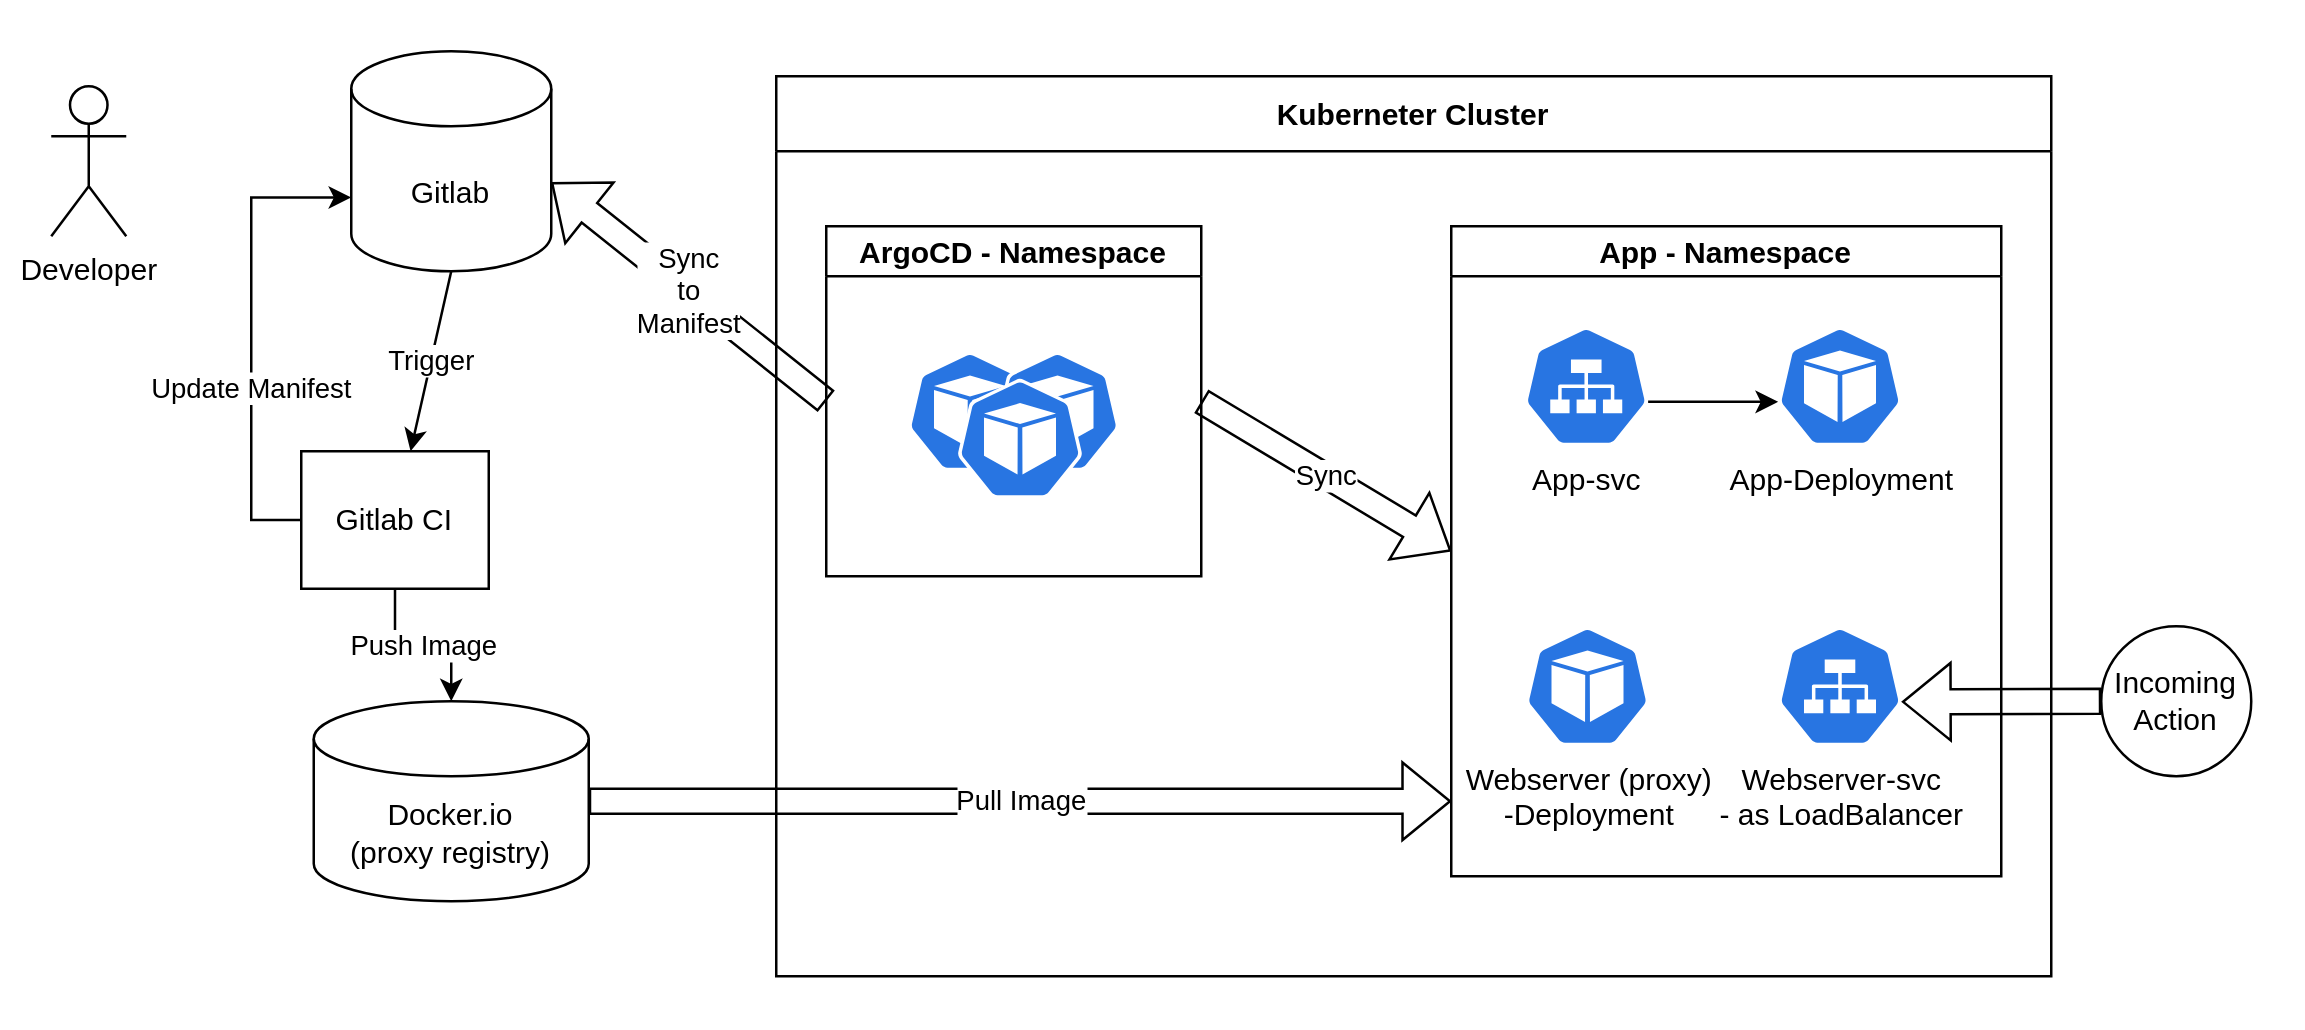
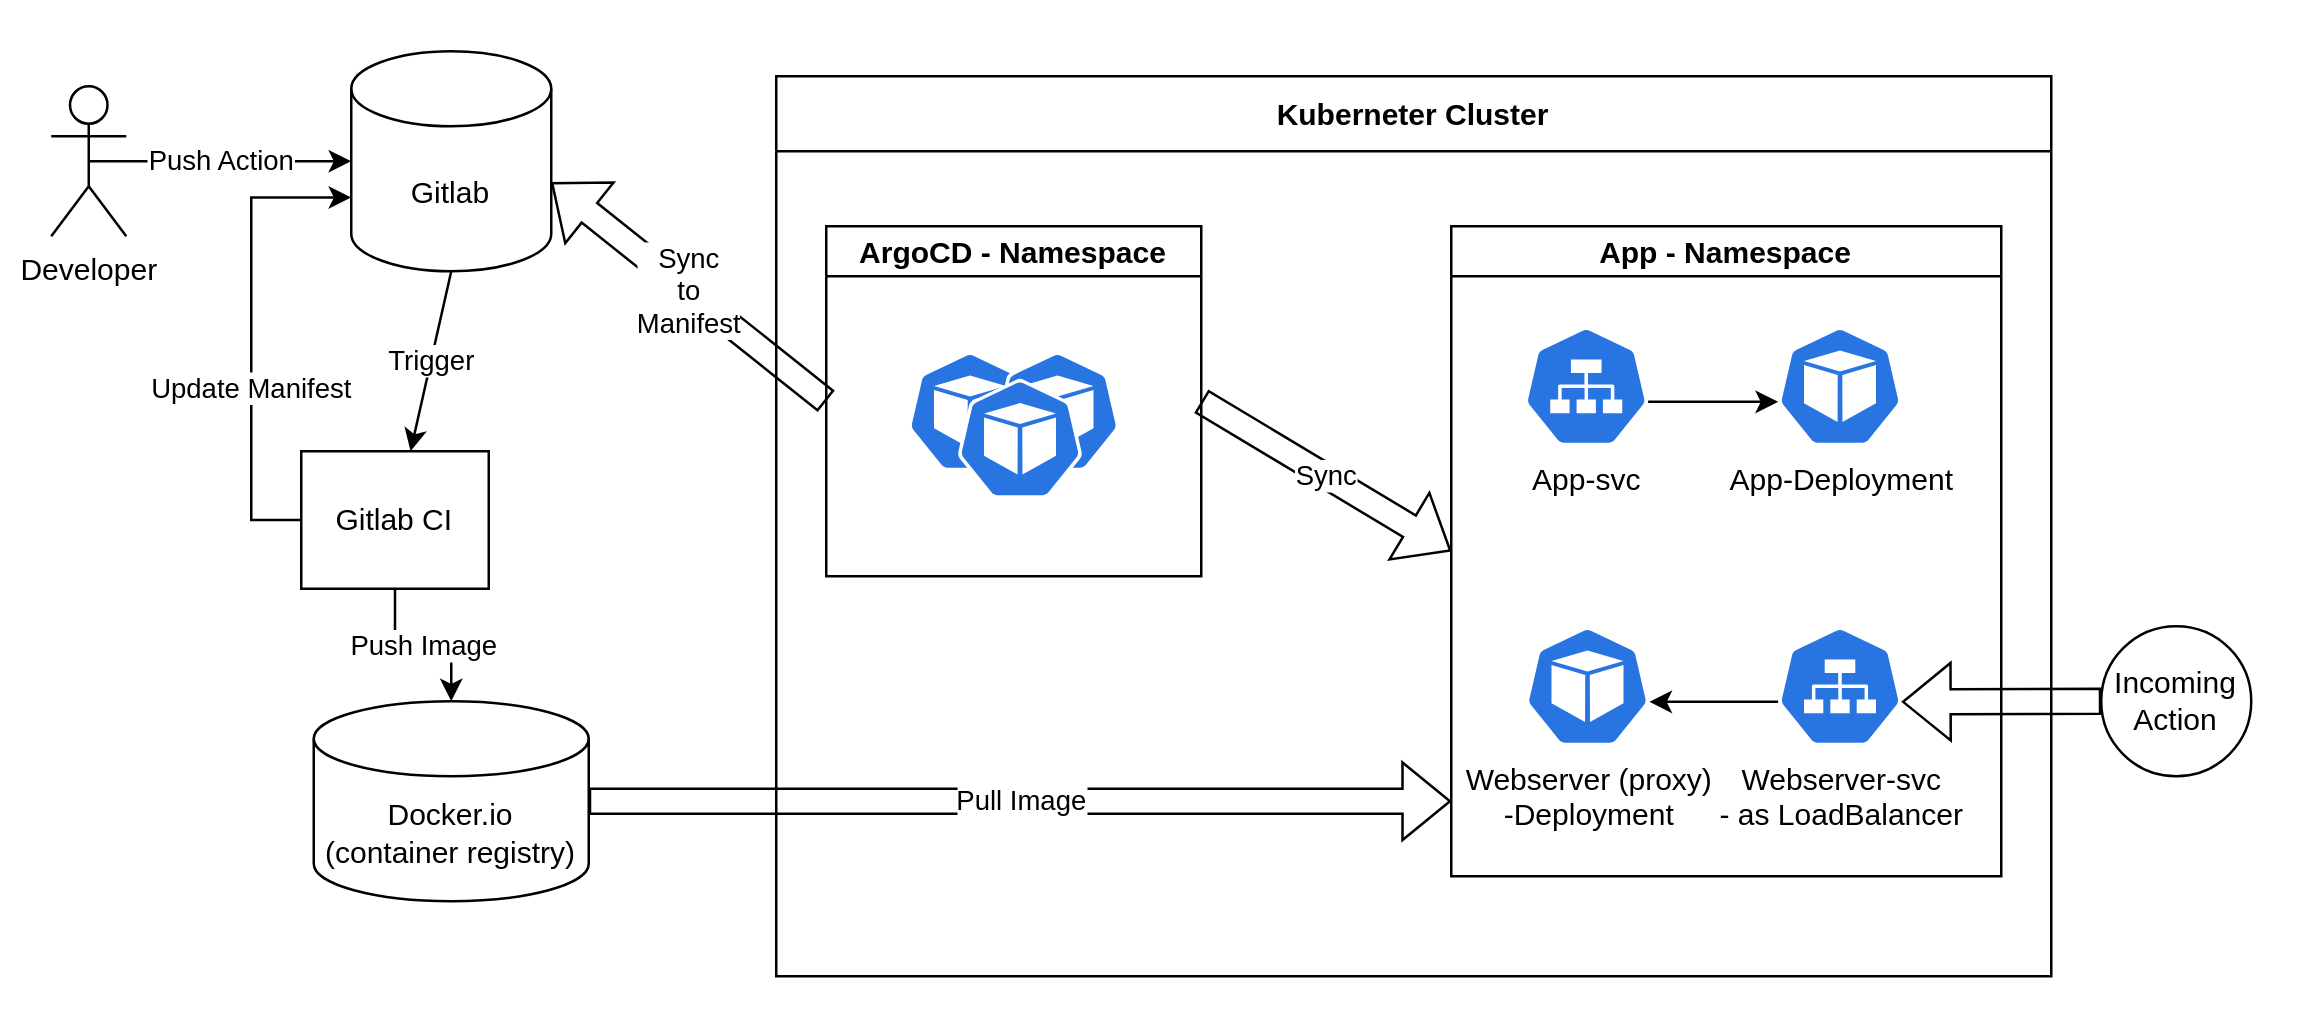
none -> (177, 161)
none -> (1722, 702)
(451, 834) -> (451, 834)
